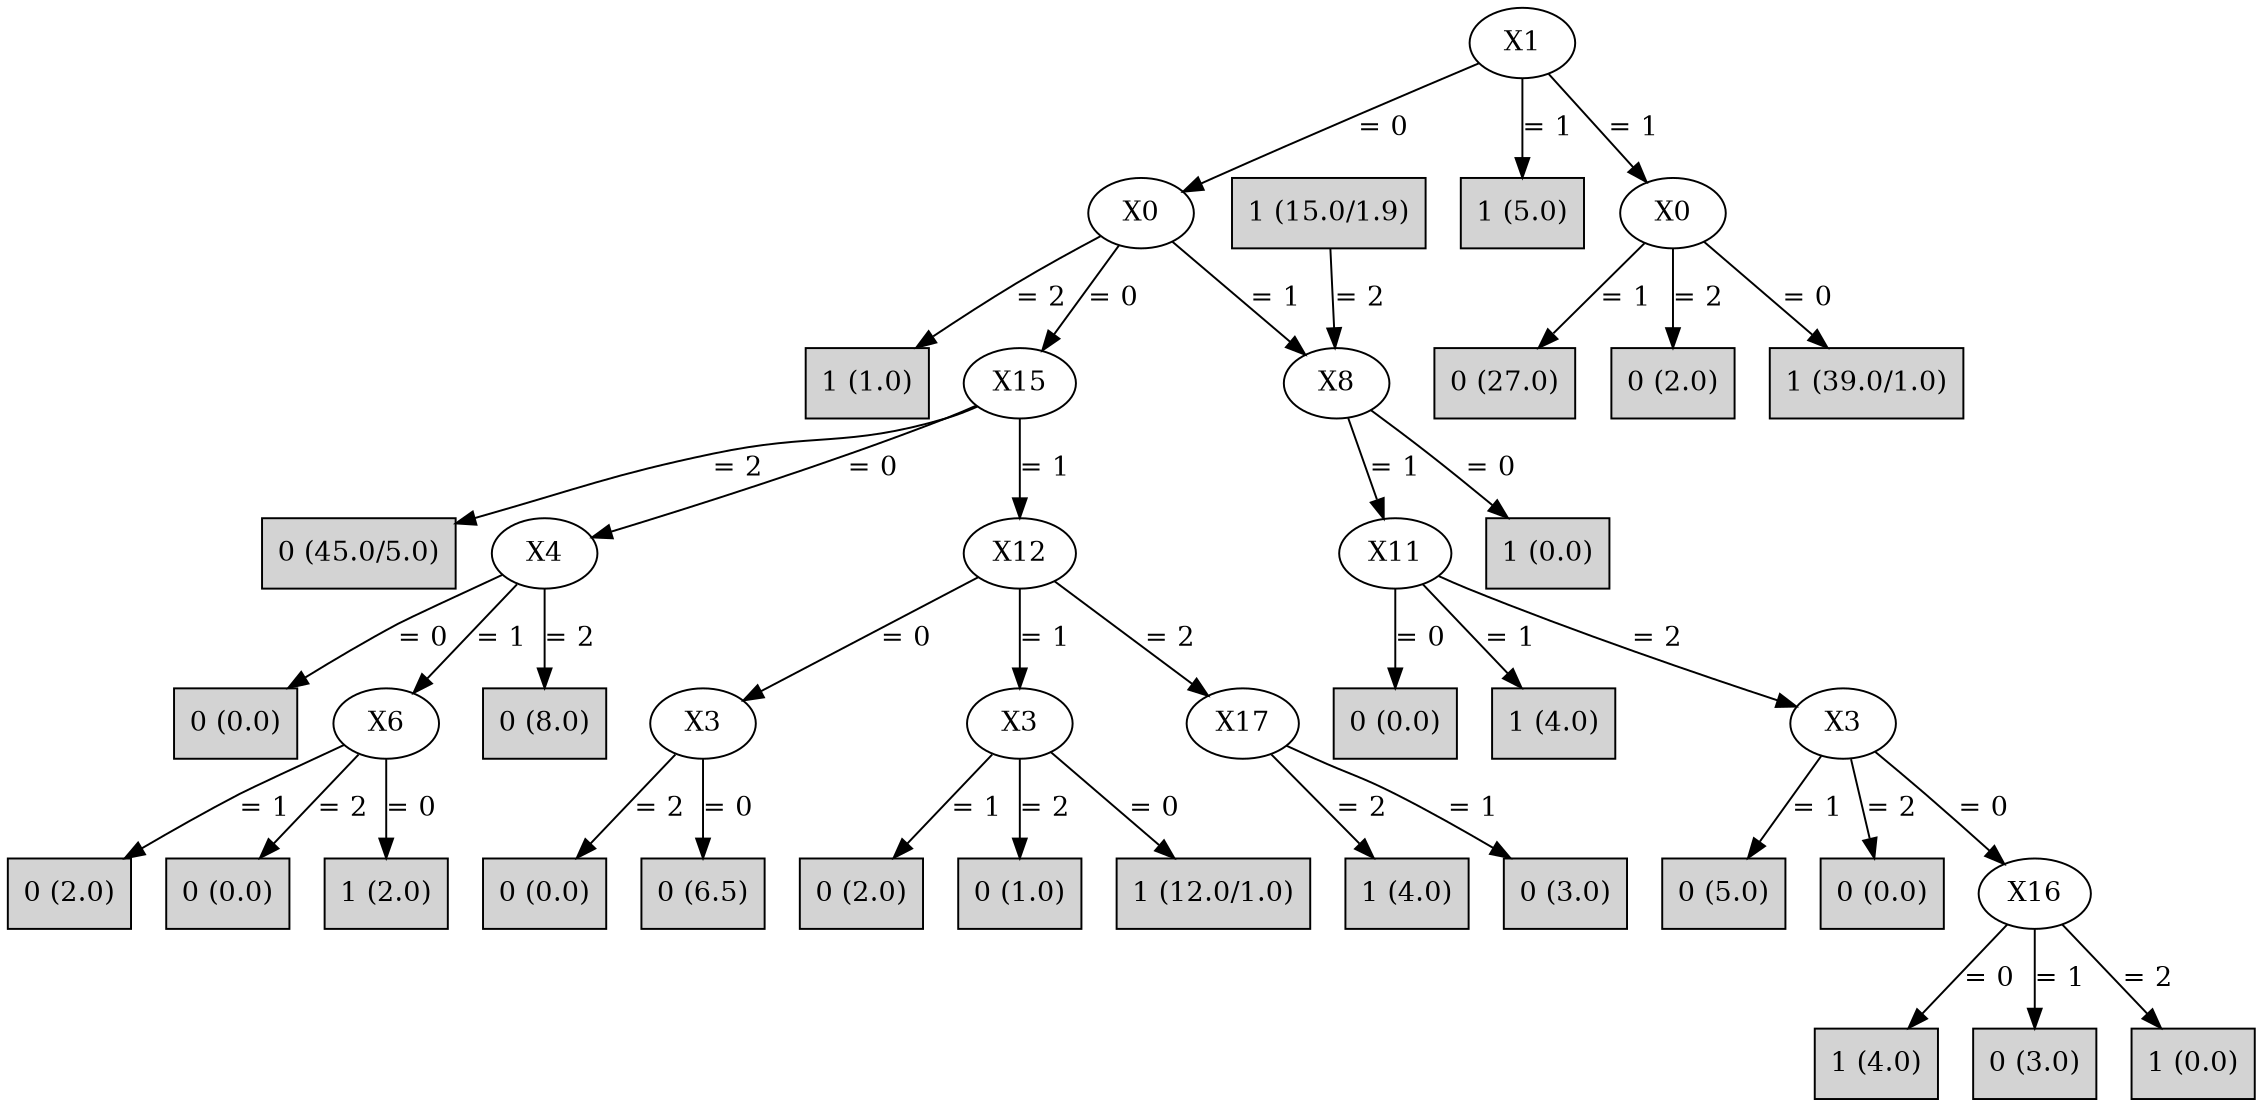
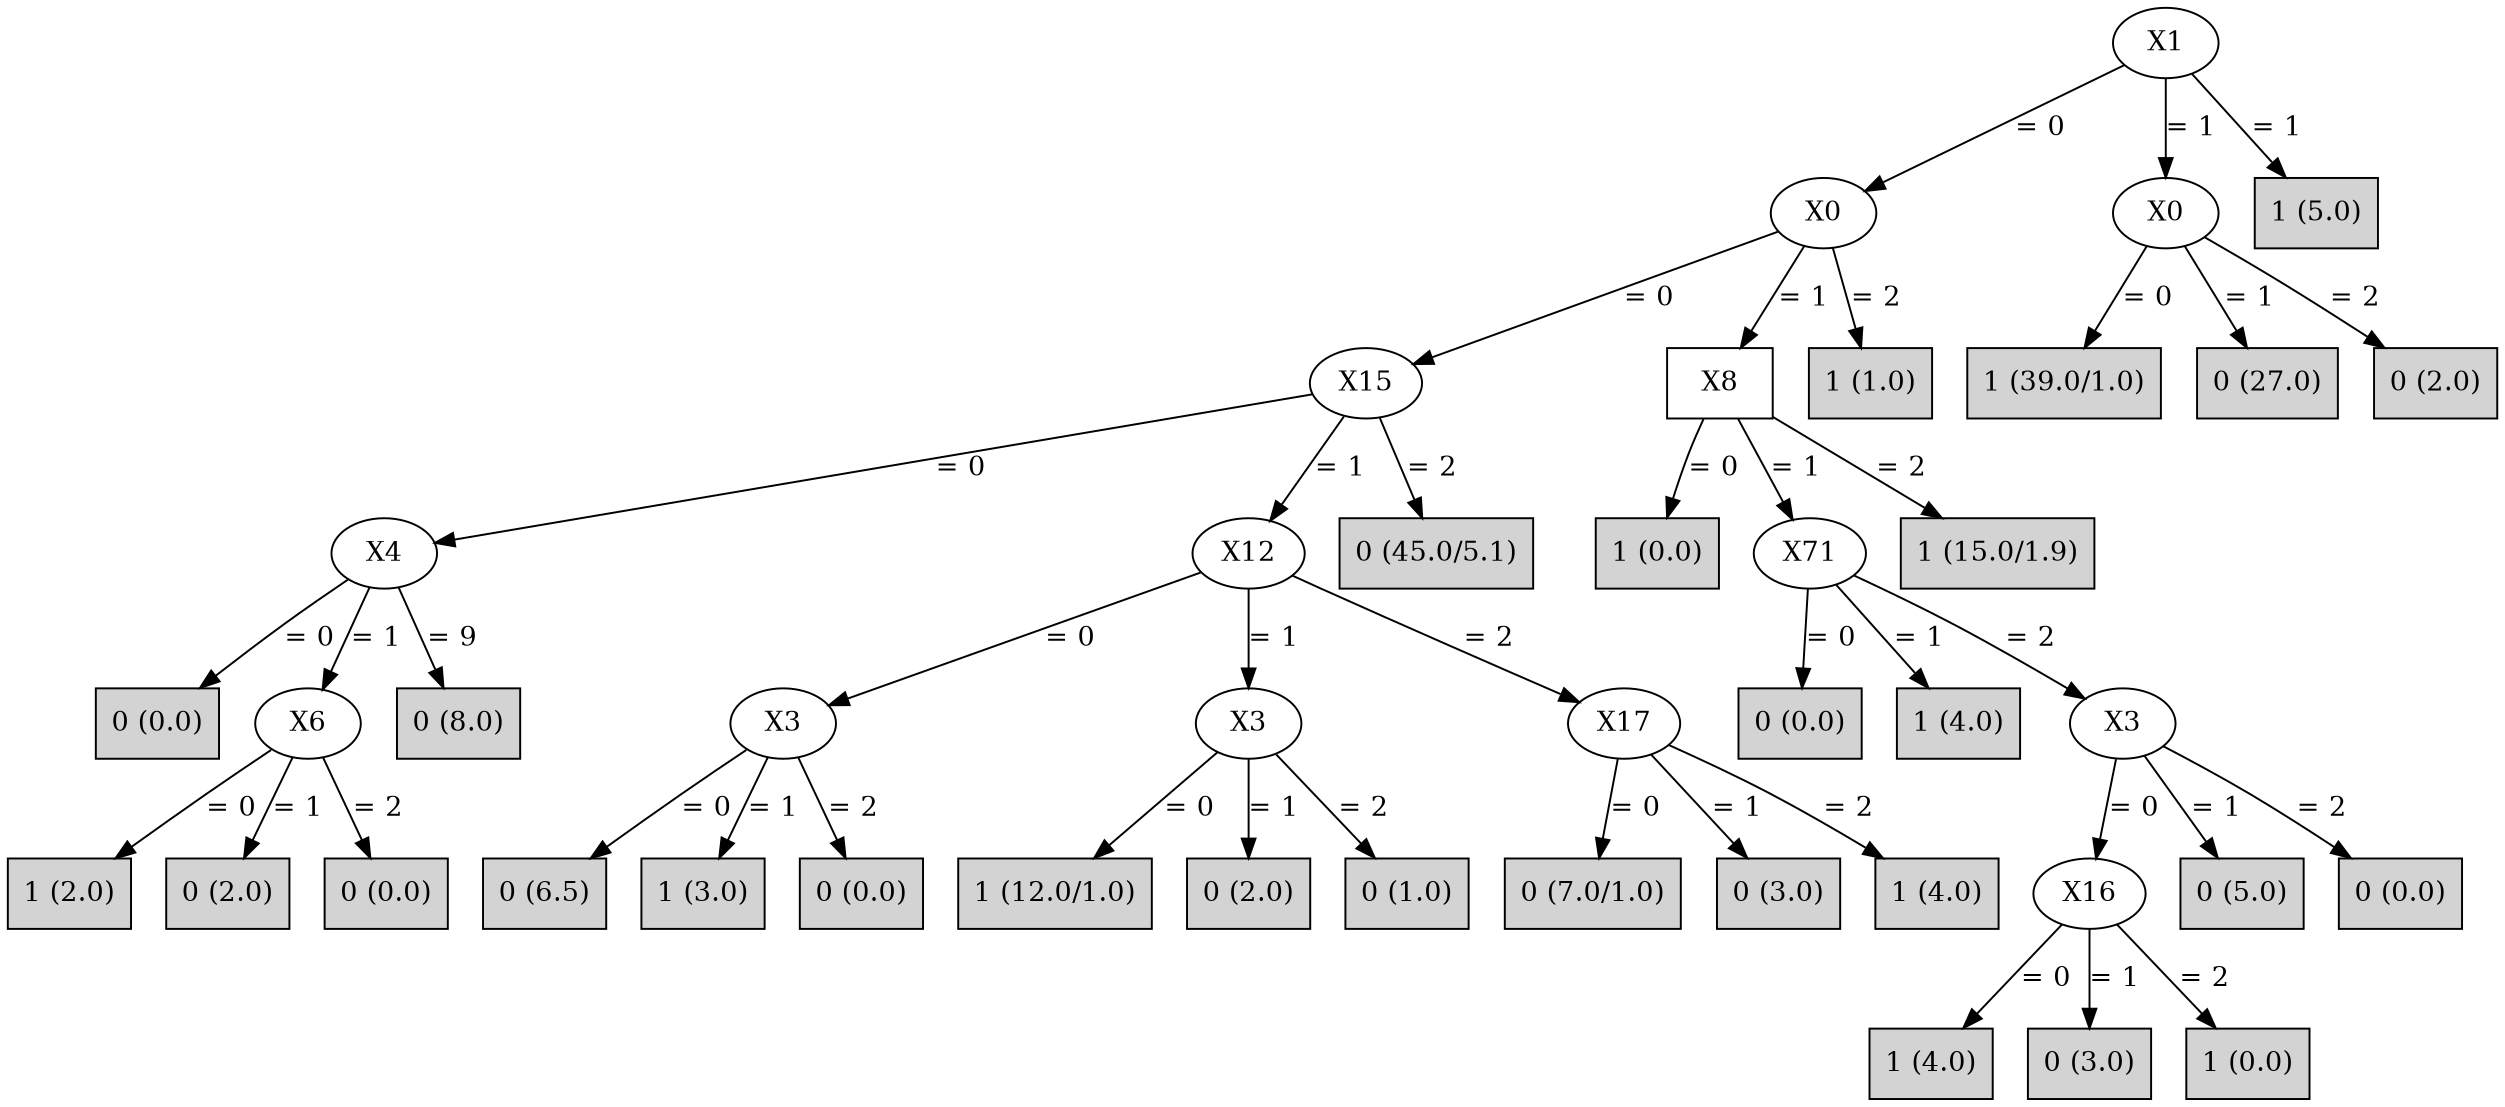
(1332, 288) -> (1849, 462)
(1337, 383) -> (1720, 383)
(359, 553) -> (1436, 553)
(1395, 553) -> (1810, 553)
(570, 638) -> (453, 638)
none -> (703, 894)
none -> (1593, 894)
